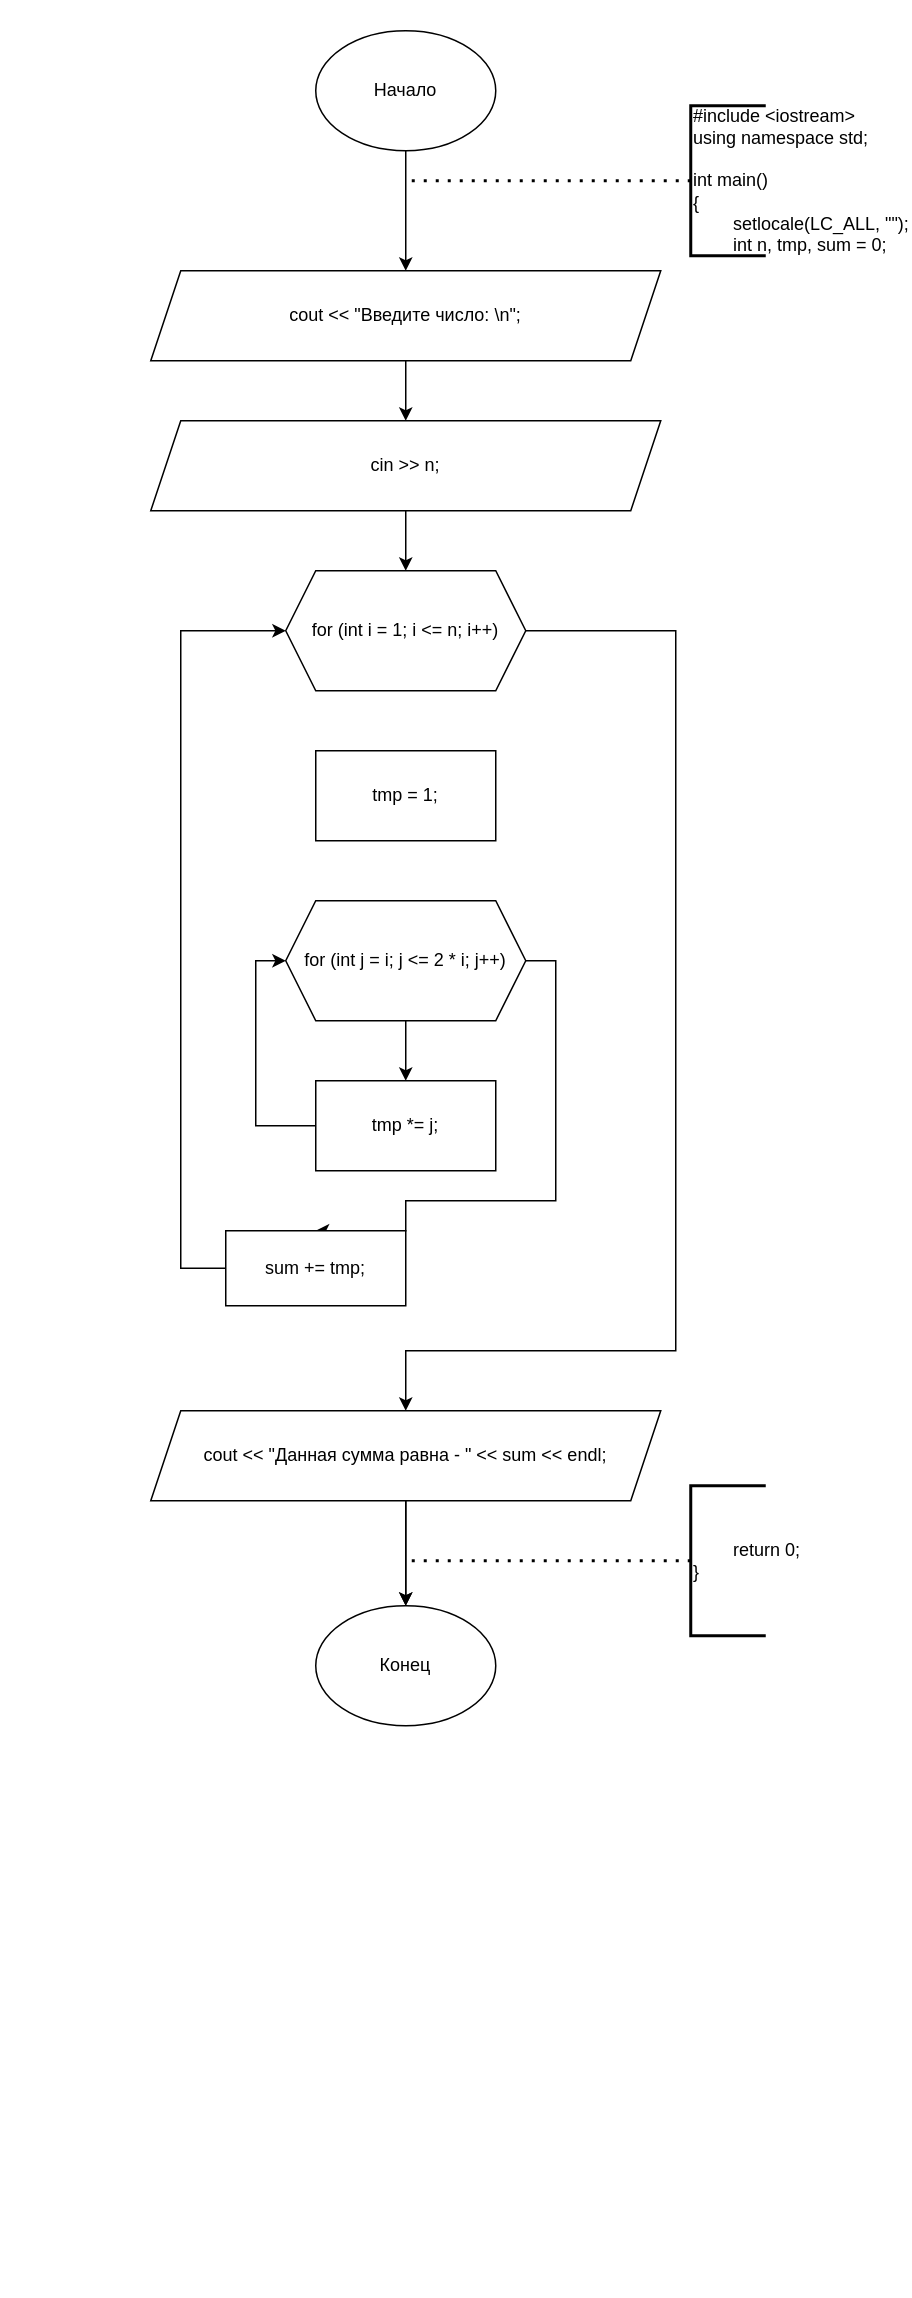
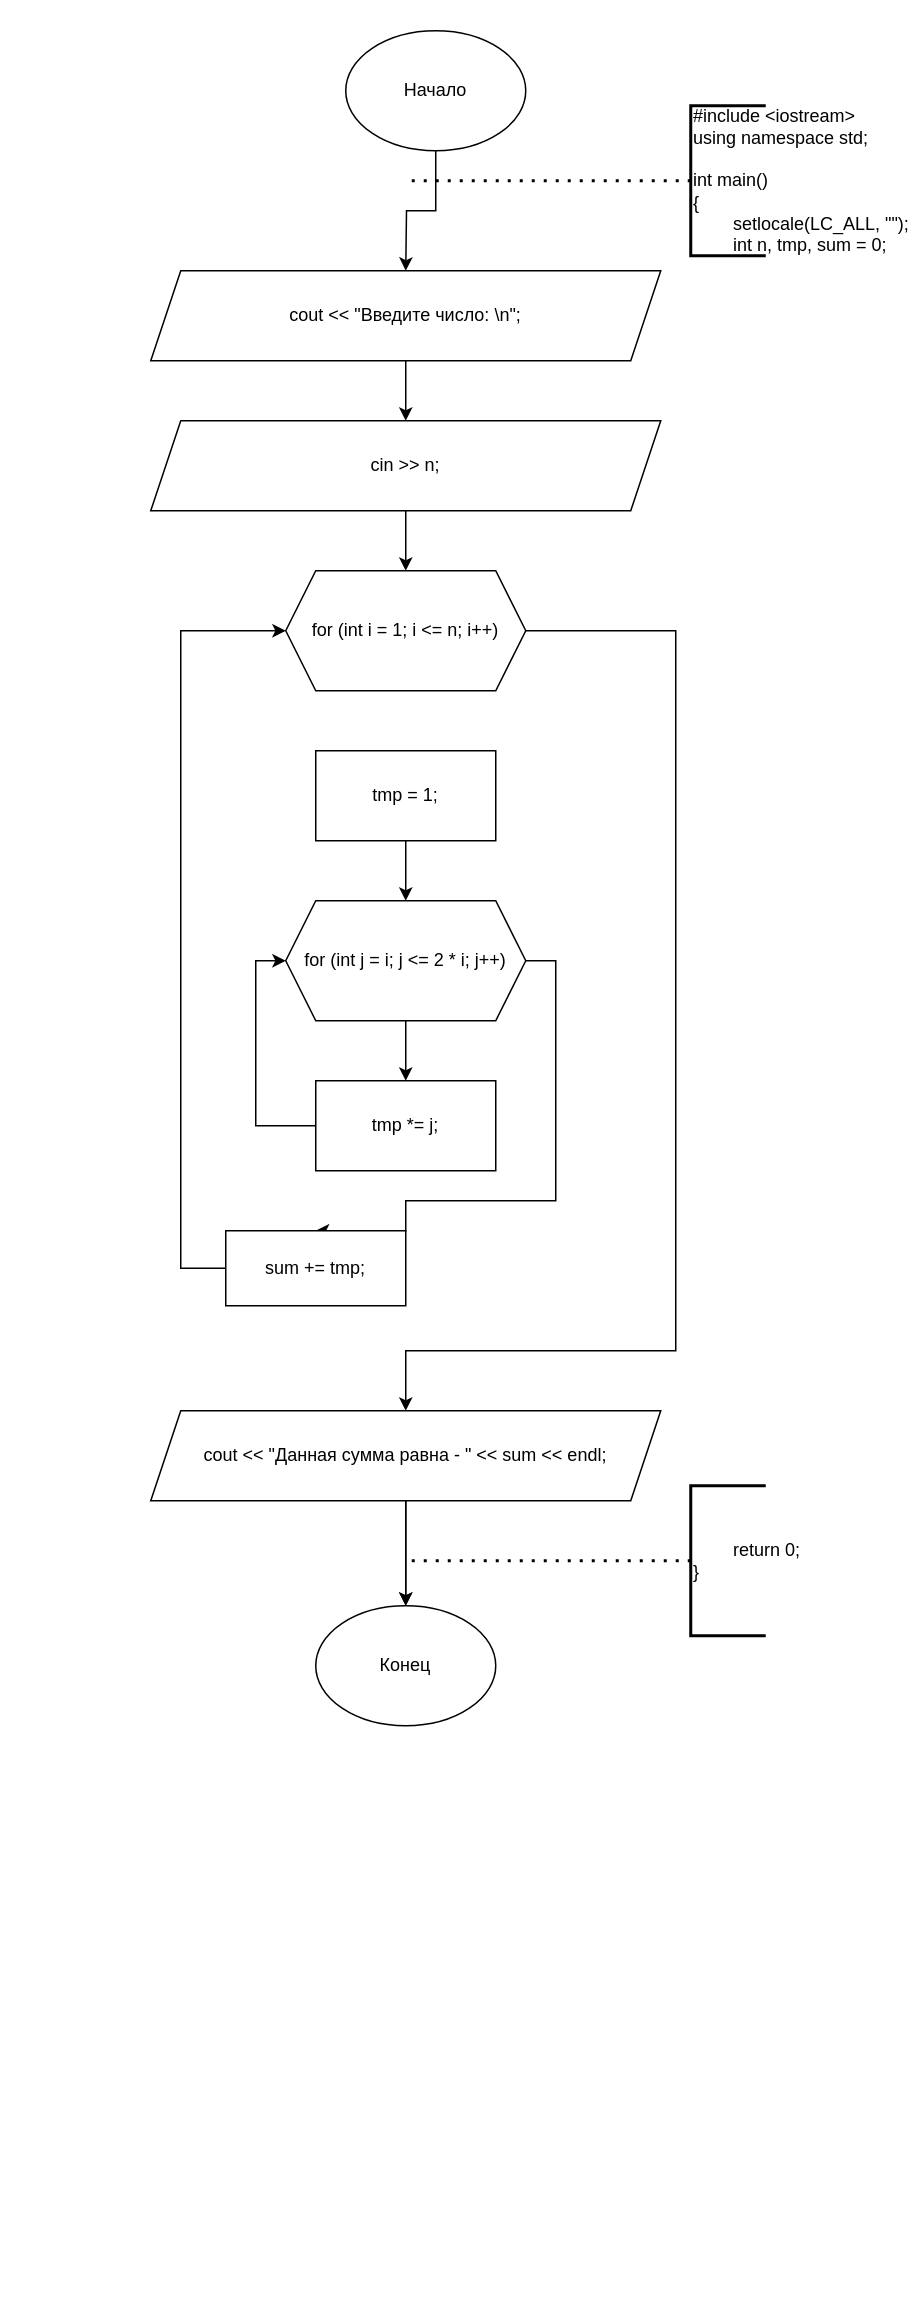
(406, 91) -> (436, 91)
none -> (406, 866)
